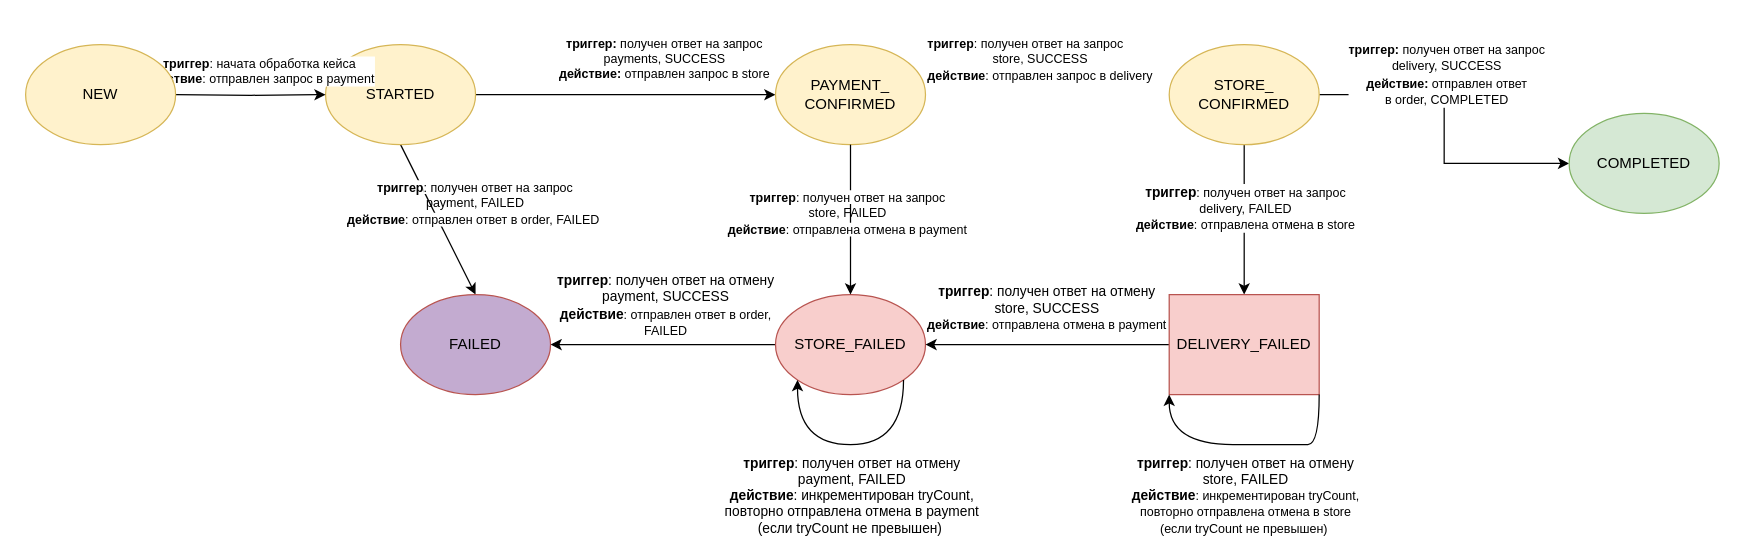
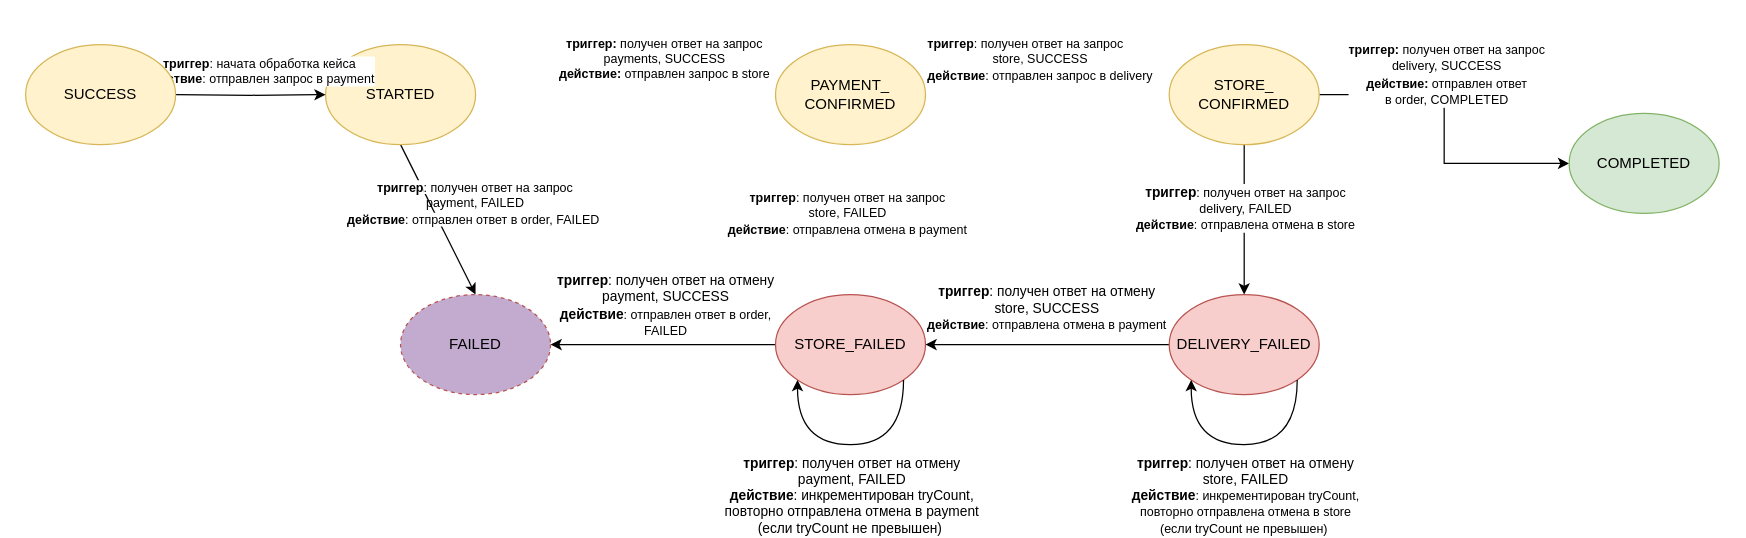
(101, 94) -> (101, 94)
(622, 94) -> none
(851, 260) -> none
(476, 344) -> (476, 344)
(1244, 344) -> (1244, 344)
